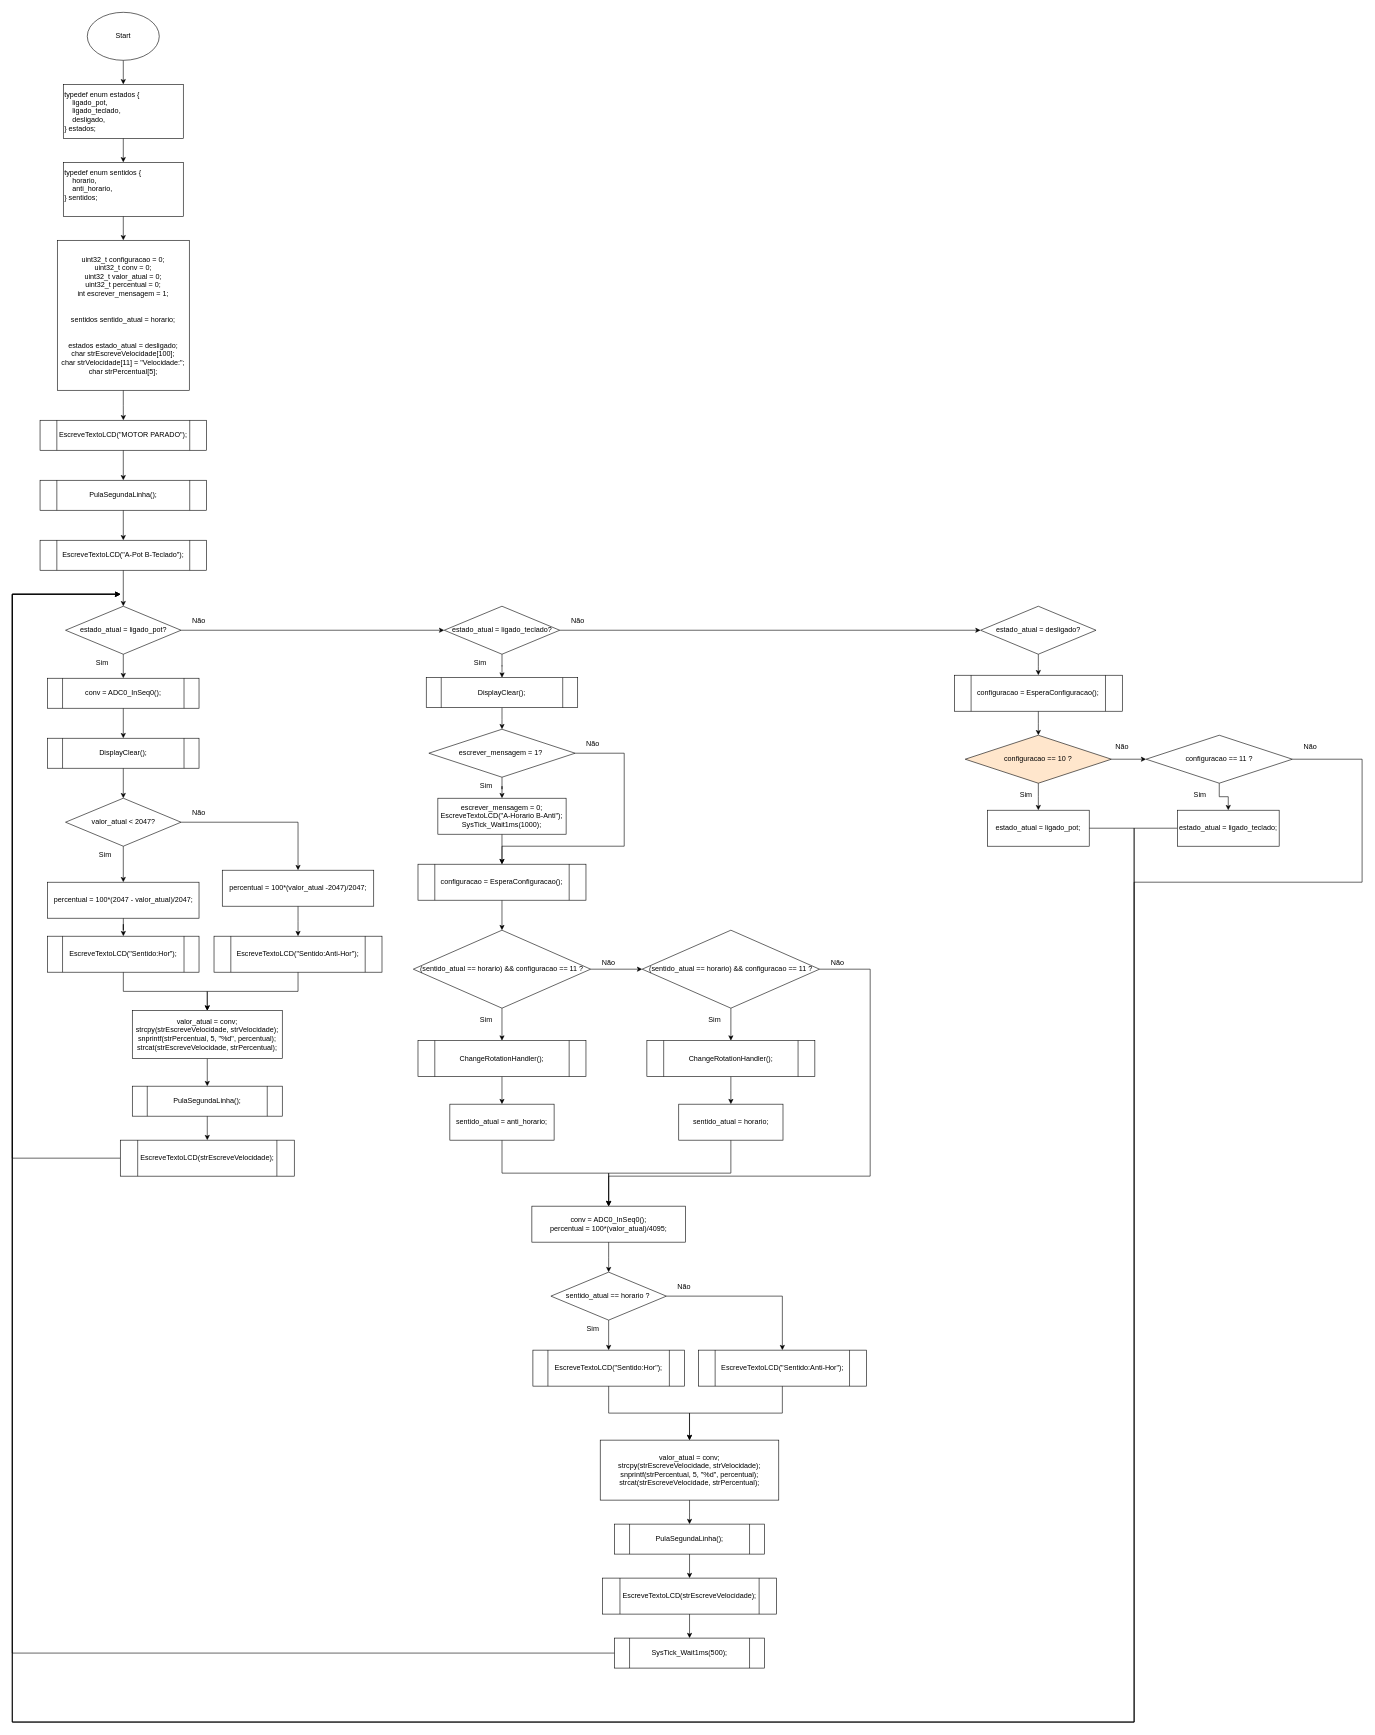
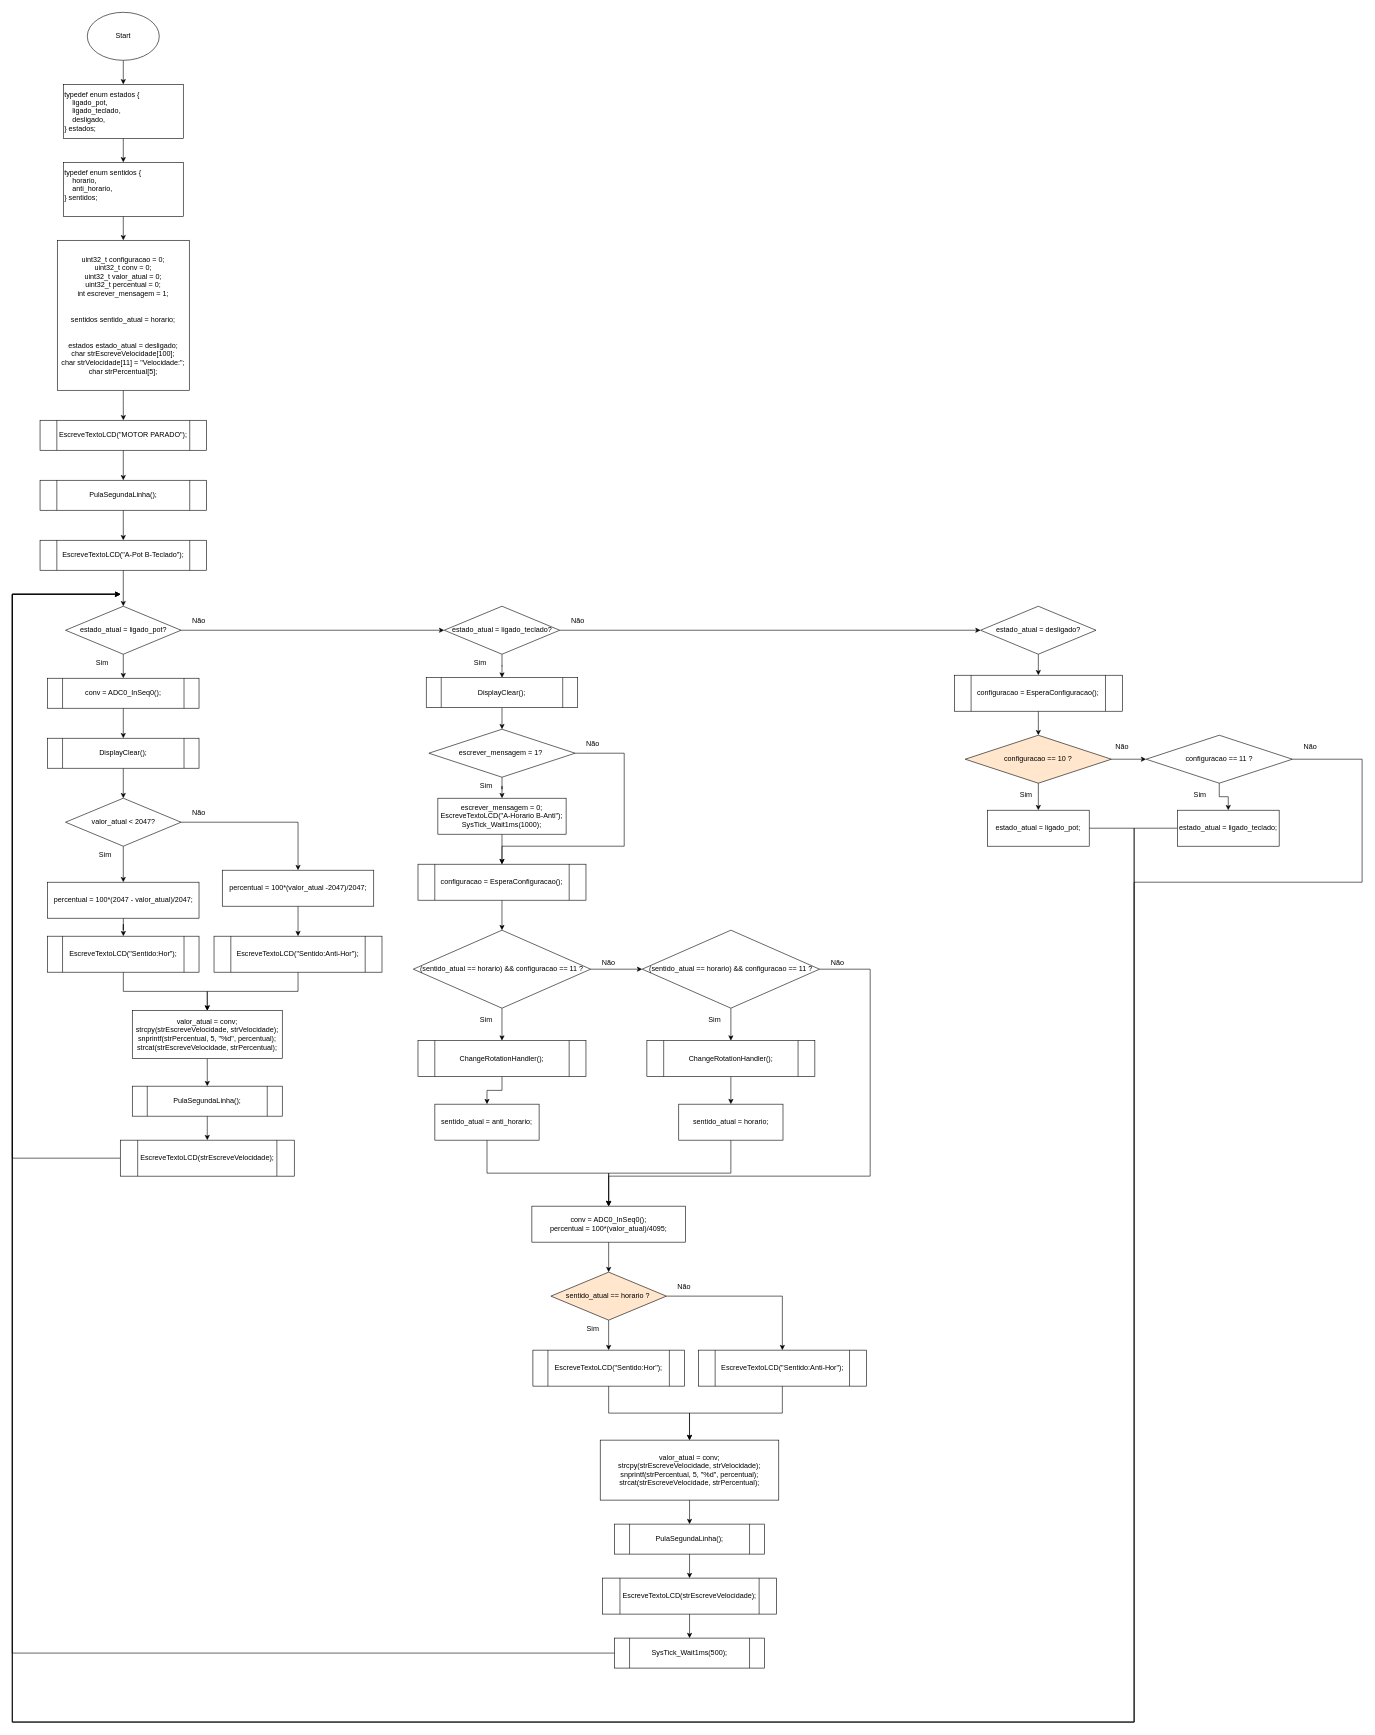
(502, 1122) -> (487, 1122)
(609, 1296) -> (609, 1296)
